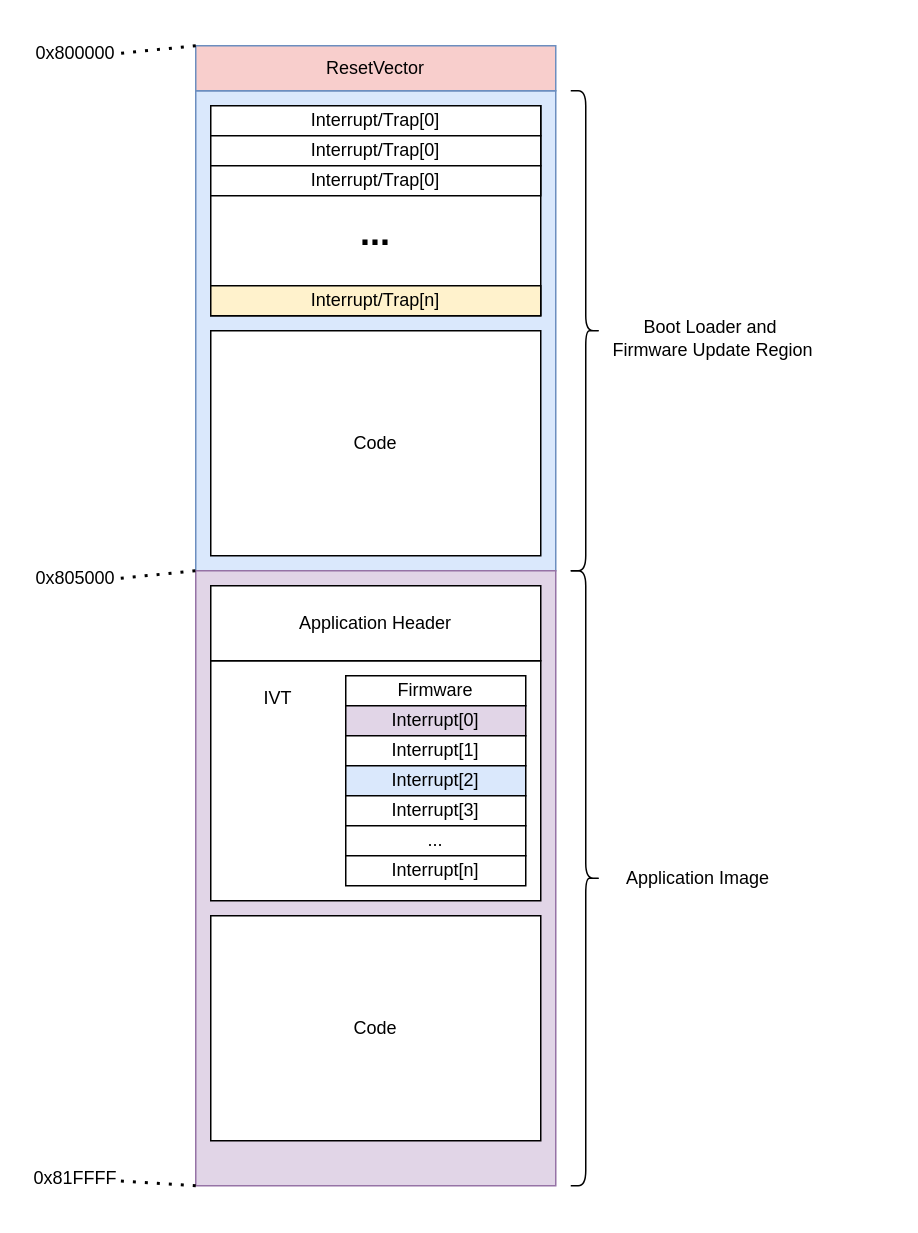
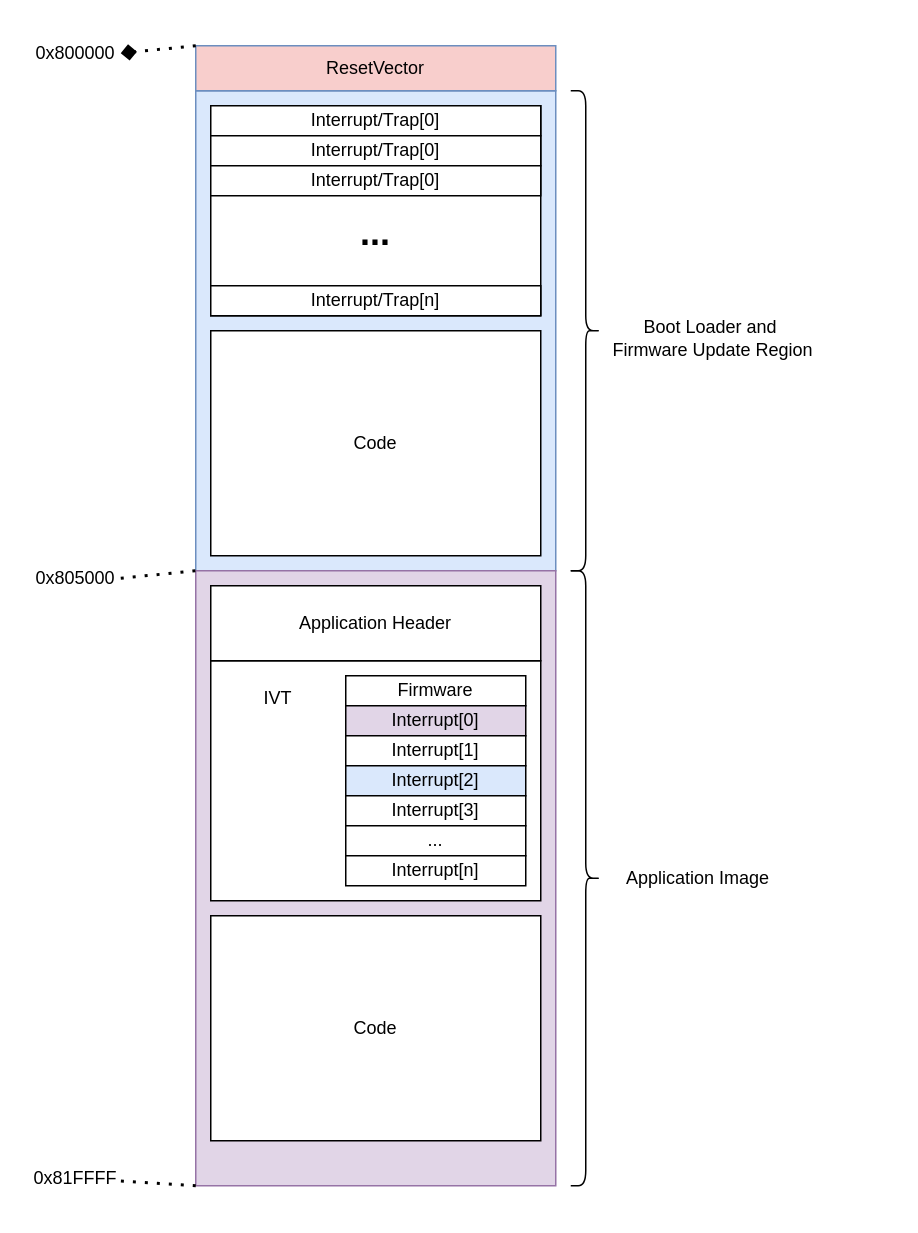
(130, 52) -> (137, 52)
(376, 301) -> (376, 301)
